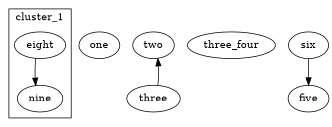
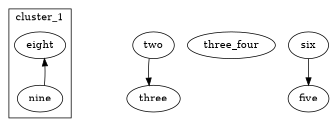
(99, 45) -> none
(35, 68) -> (45, 76)
(158, 76) -> (149, 68)
